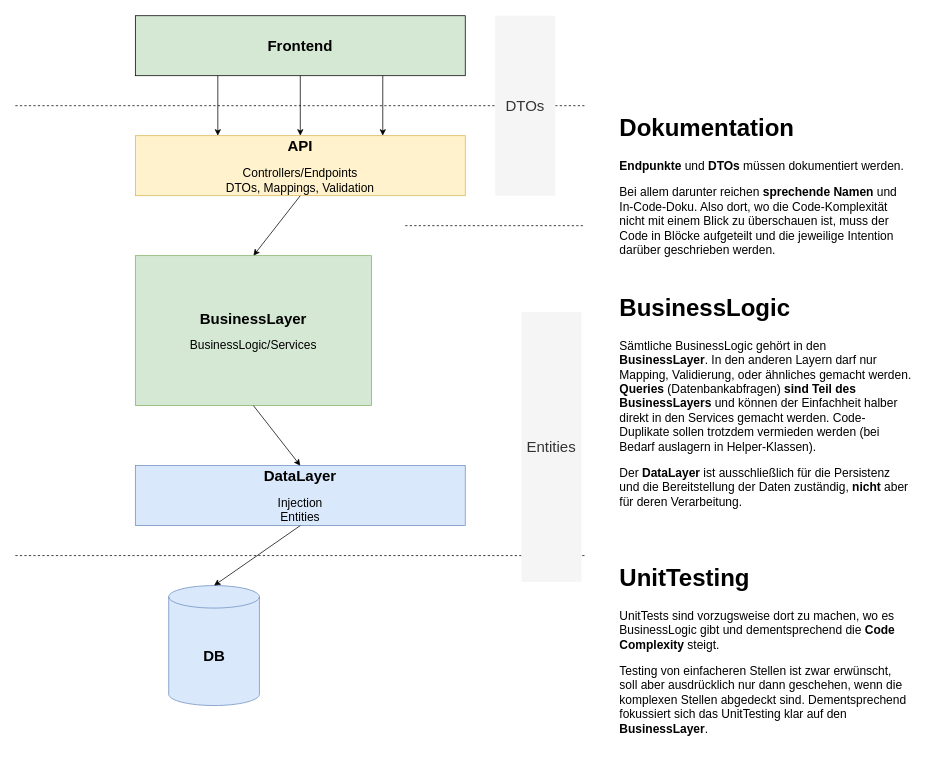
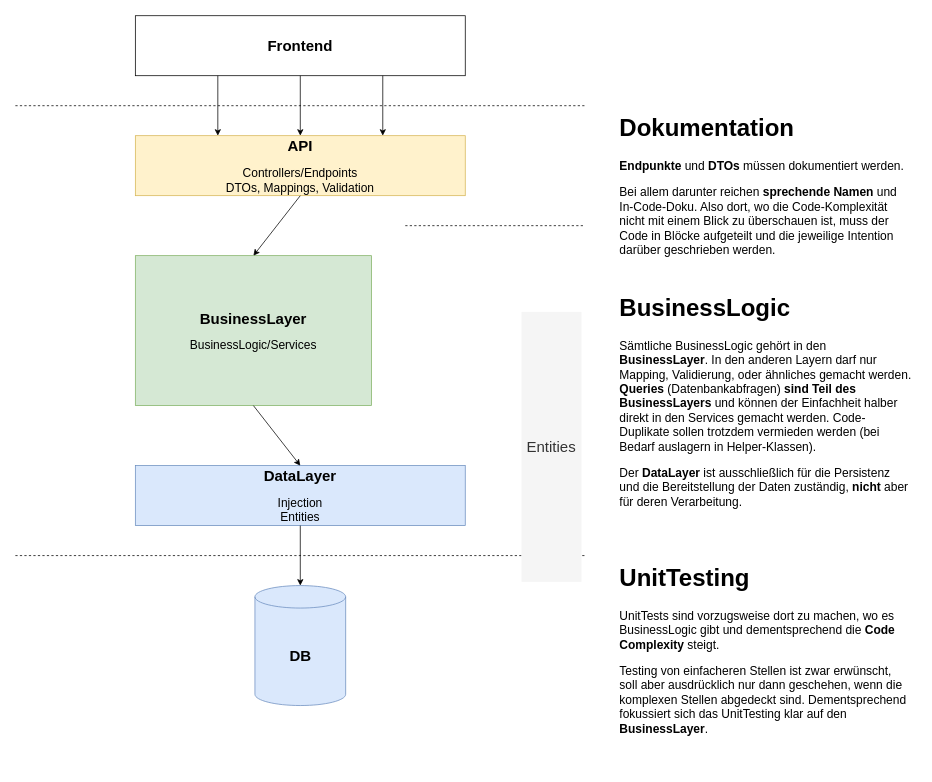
(300, 45) -> (300, 45)
(525, 105) -> none
(214, 645) -> (300, 645)
